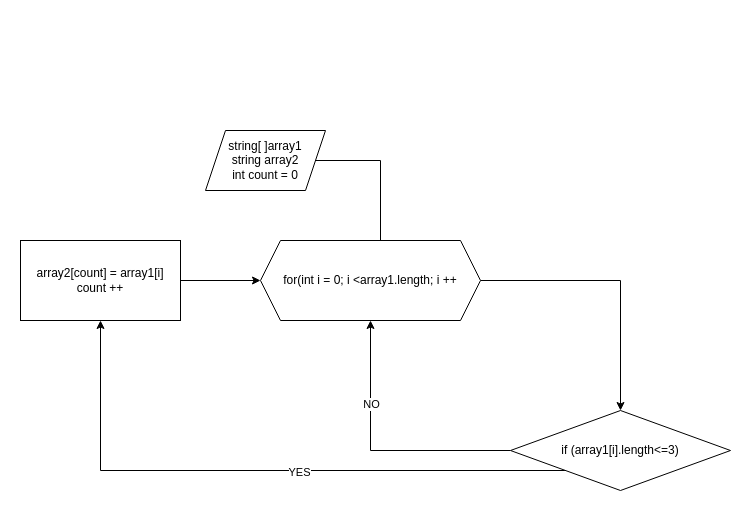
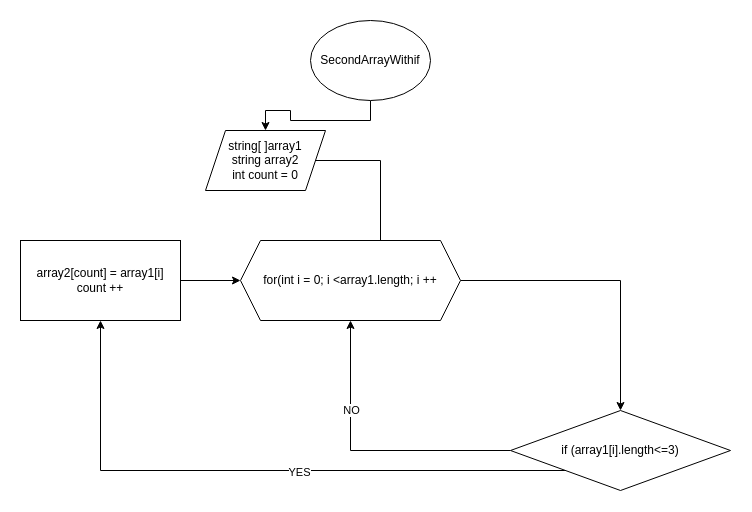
none -> (371, 61)
none -> (317, 121)
(371, 281) -> (351, 281)
